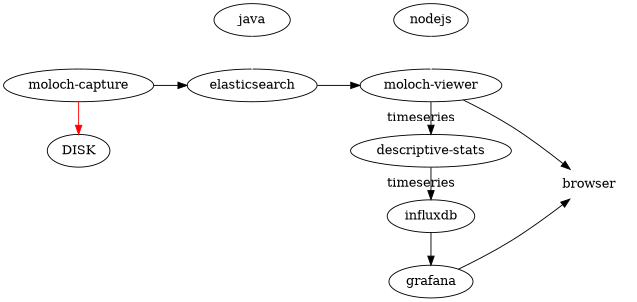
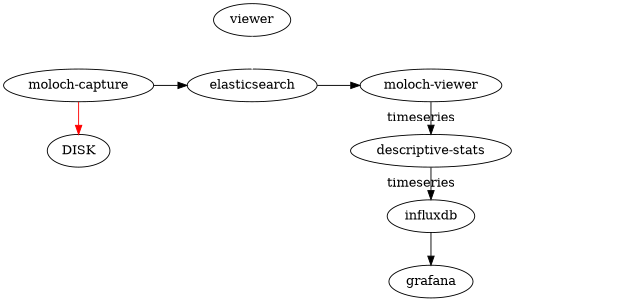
(252, 20) -> (252, 20)
(431, 20) -> none
(589, 184) -> none
